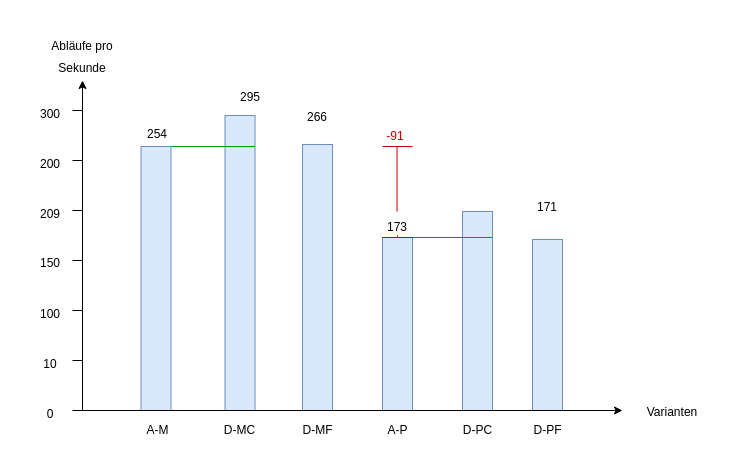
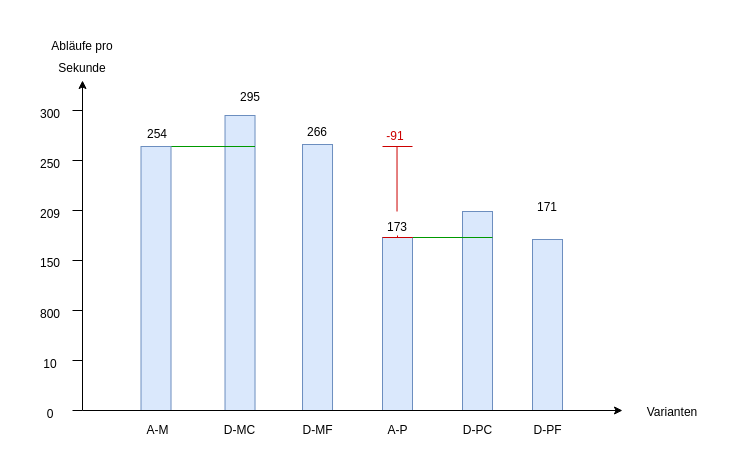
(318, 118) -> (318, 133)
(51, 165) -> (51, 165)
(51, 315) -> (51, 315)
